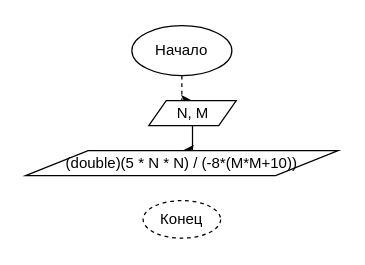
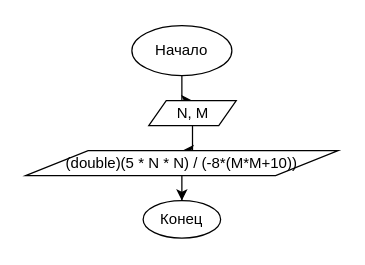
(182, 88) -> (182, 88)
none -> (182, 193)
(182, 219) -> (182, 219)
